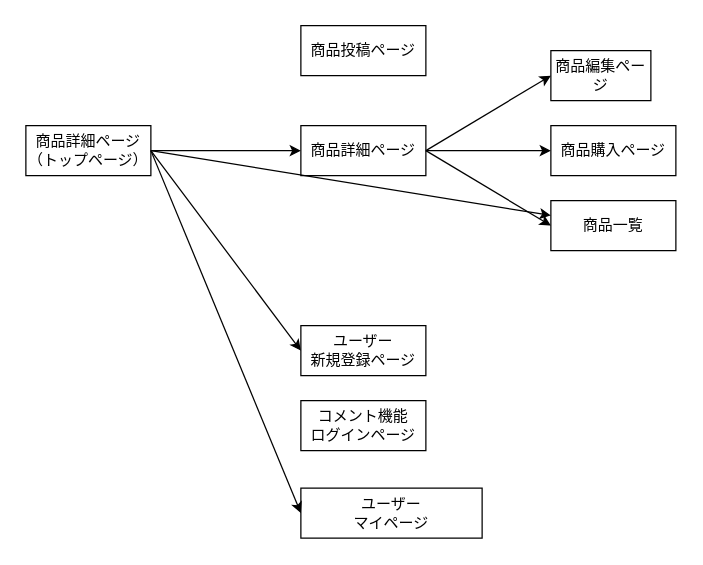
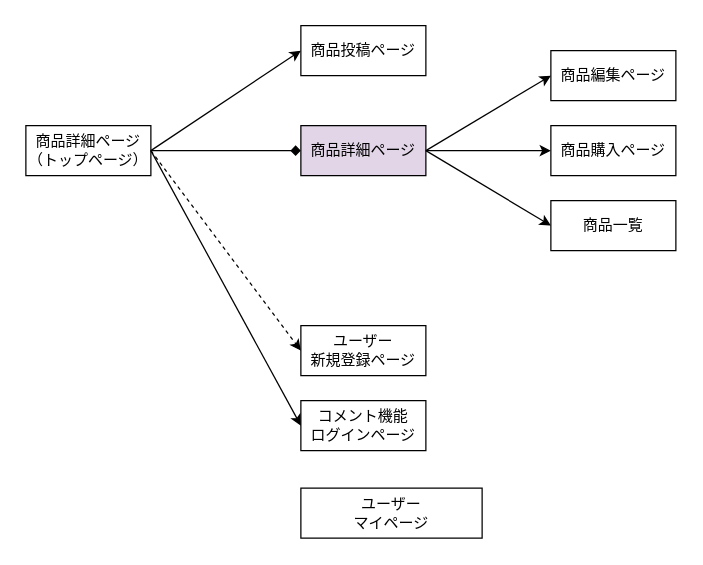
(601, 76) -> (613, 76)
none -> (224, 102)
(291, 151) -> (290, 151)
(363, 151) -> (363, 151)
(341, 182) -> (228, 293)
(227, 252) -> (227, 252)
(228, 337) -> none
